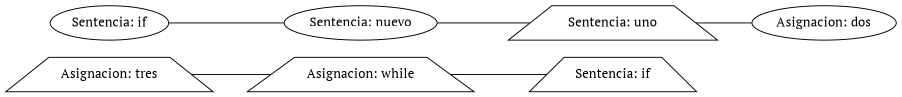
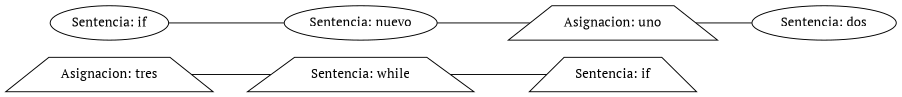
(613, 23) -> (613, 23)
(824, 23) -> (824, 23)
(361, 75) -> (361, 75)
